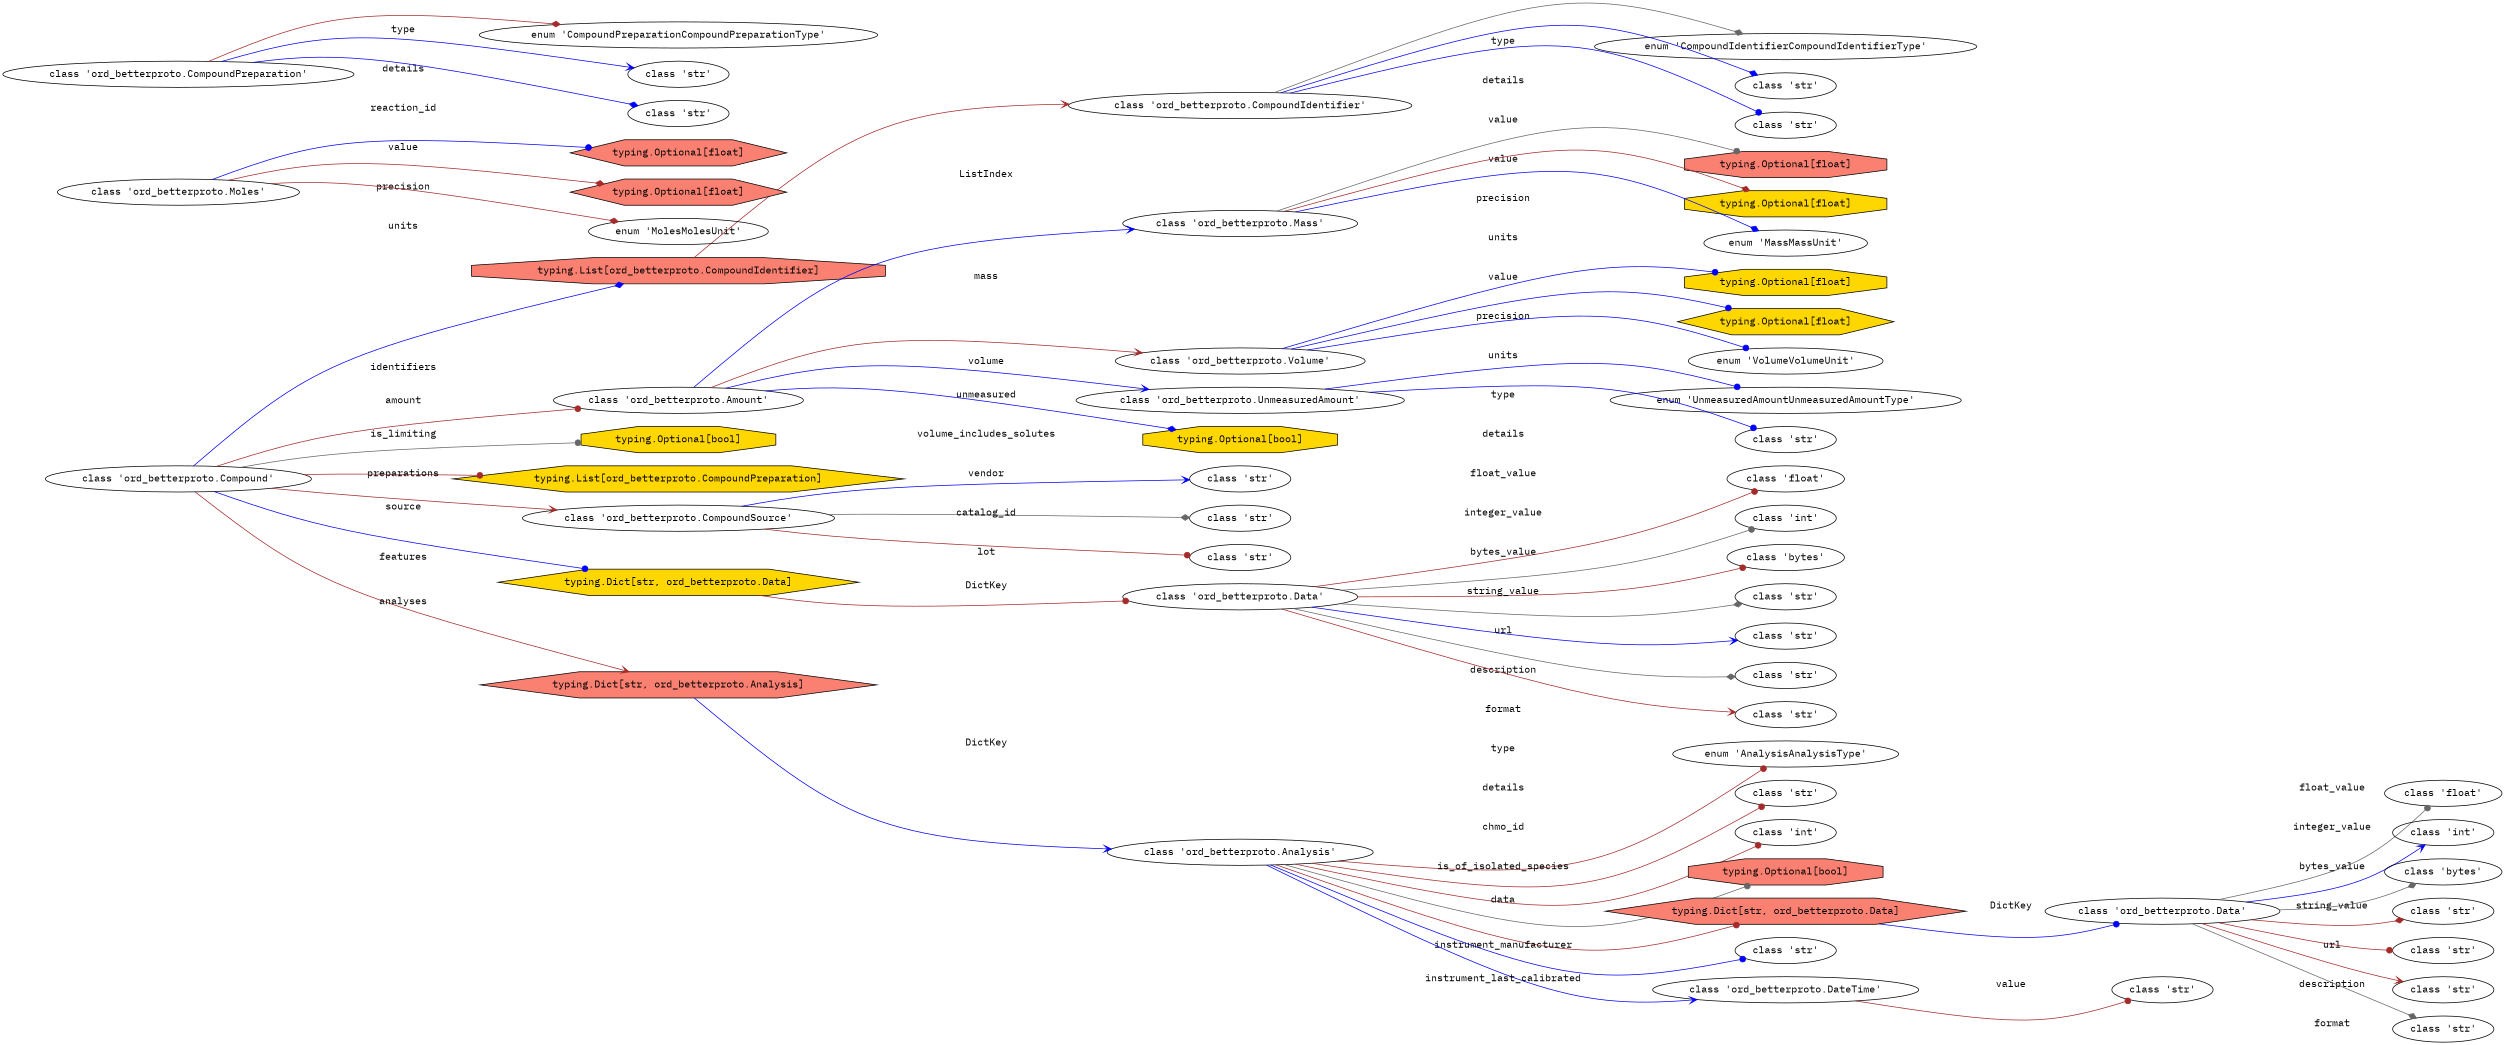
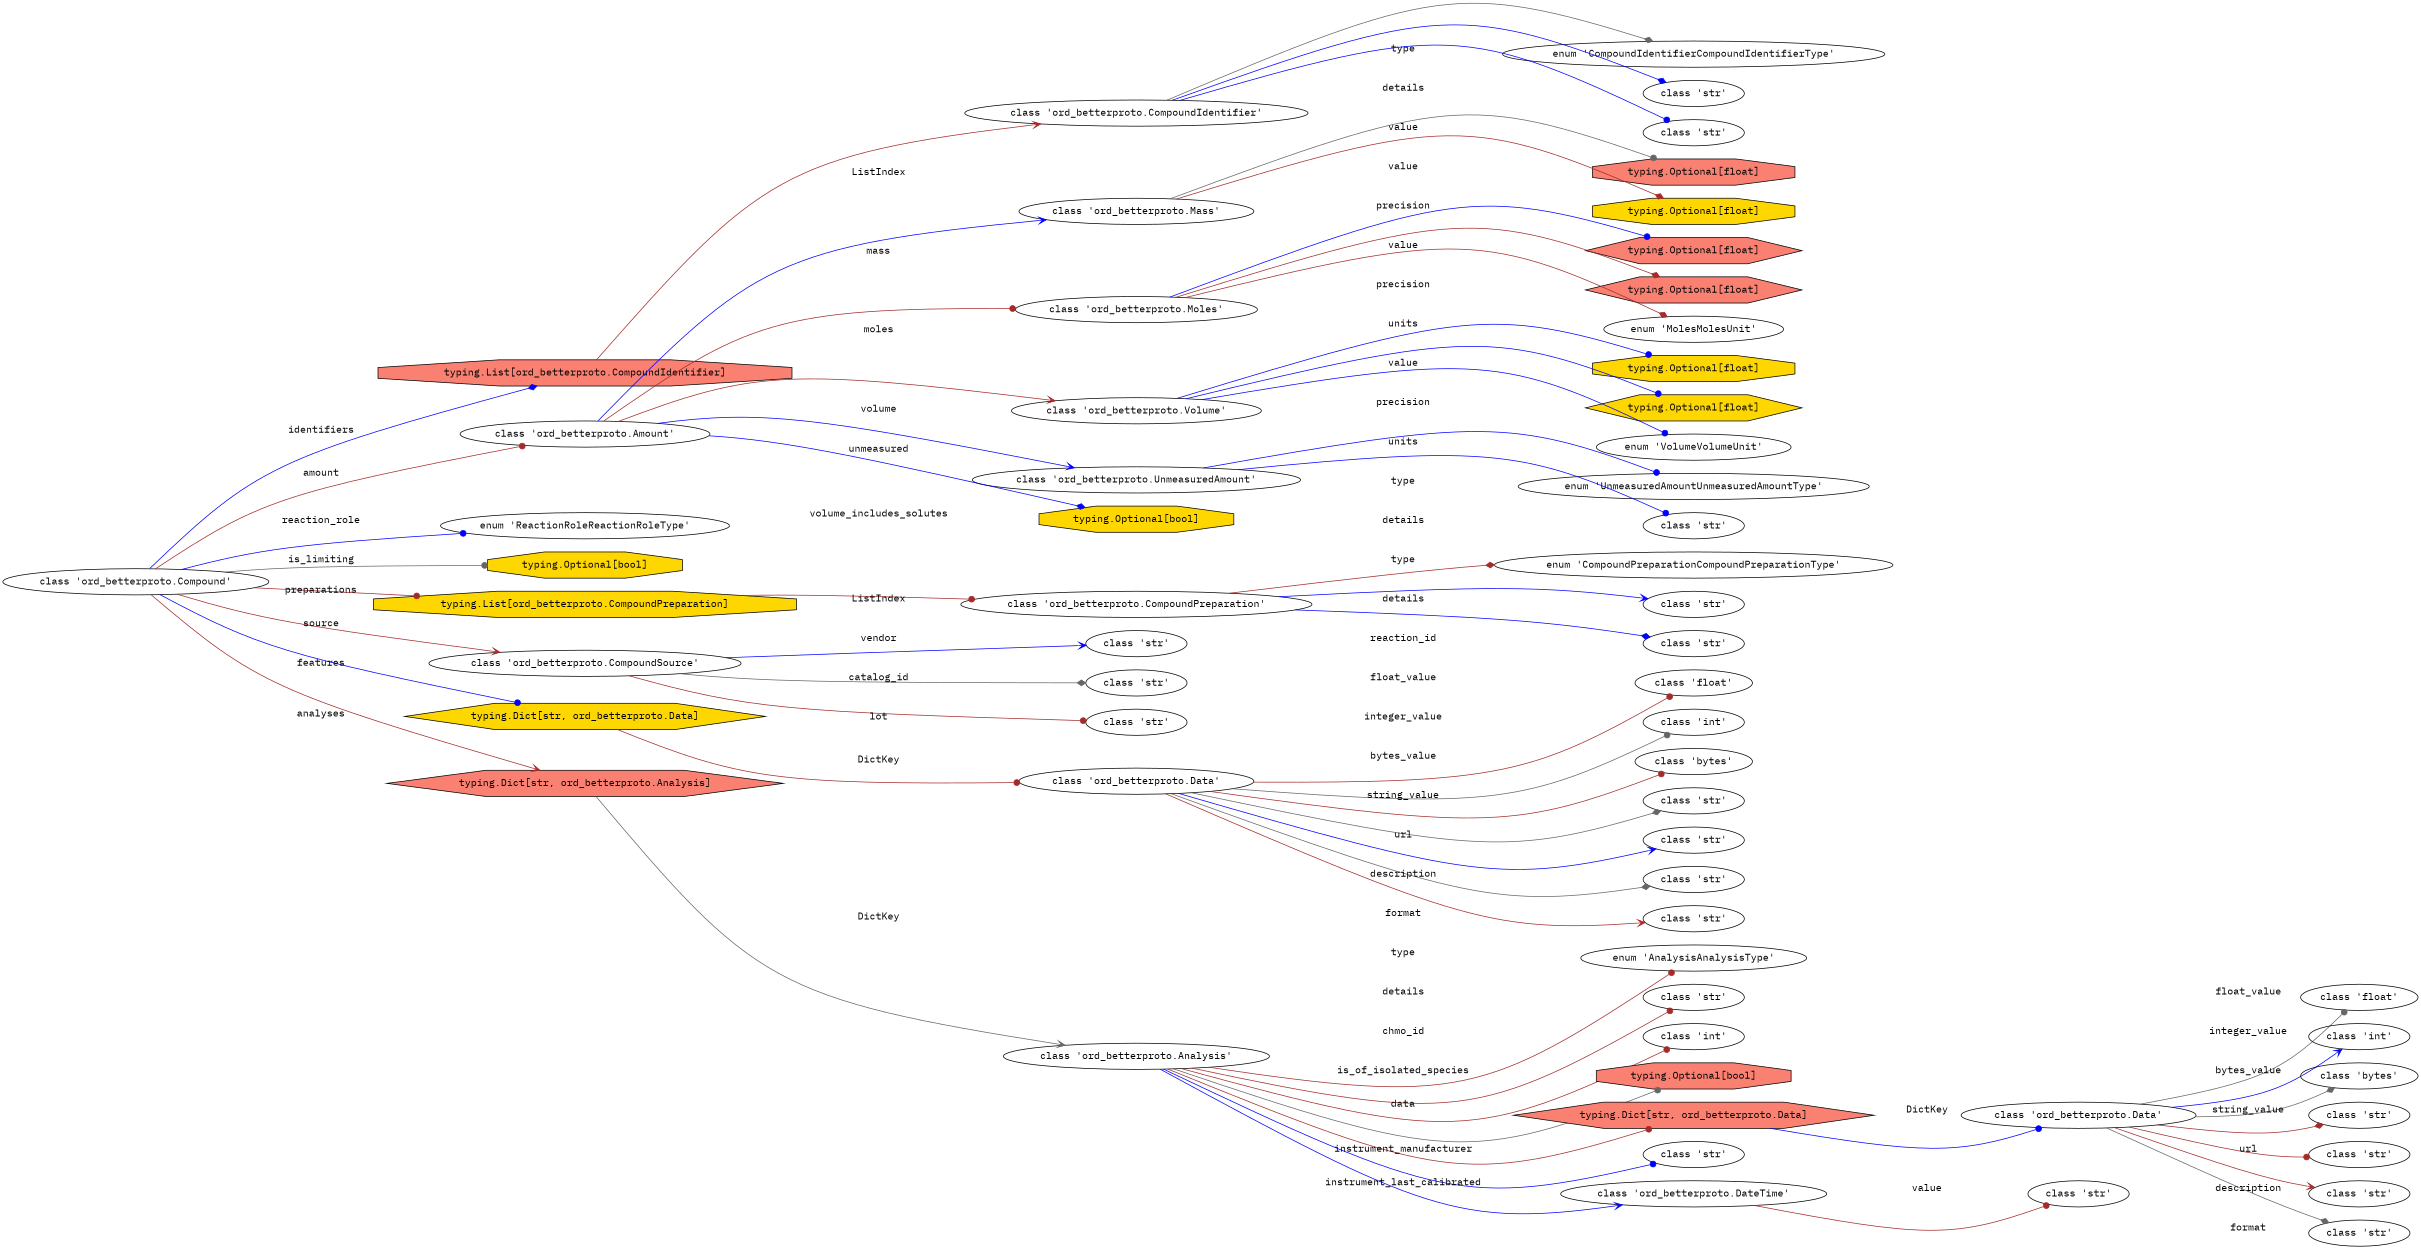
(1786, 243) -> none
none -> (794, 322)
(678, 479) -> (585, 604)
none -> (585, 526)
none -> (855, 596)
(881, 821) -> (794, 980)
